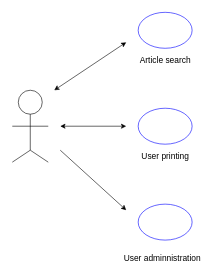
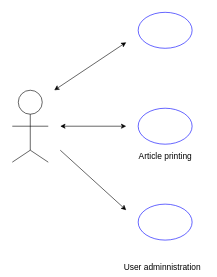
(165, 60) -> none
(166, 156) -> (166, 156)
(162, 258) -> (162, 267)
